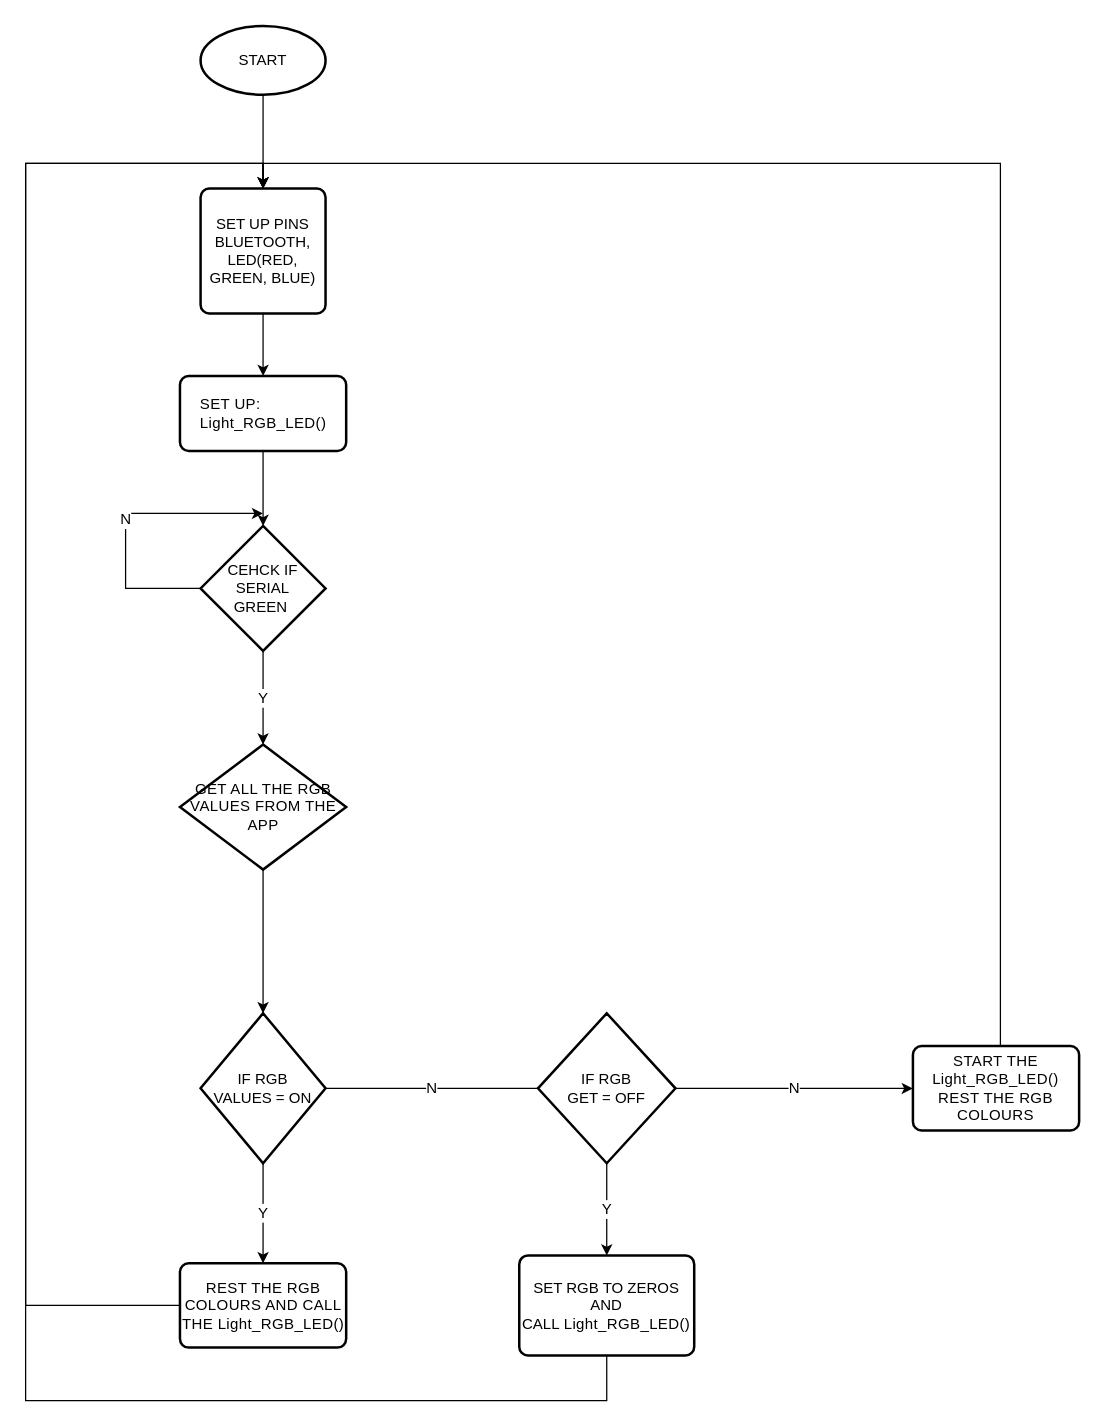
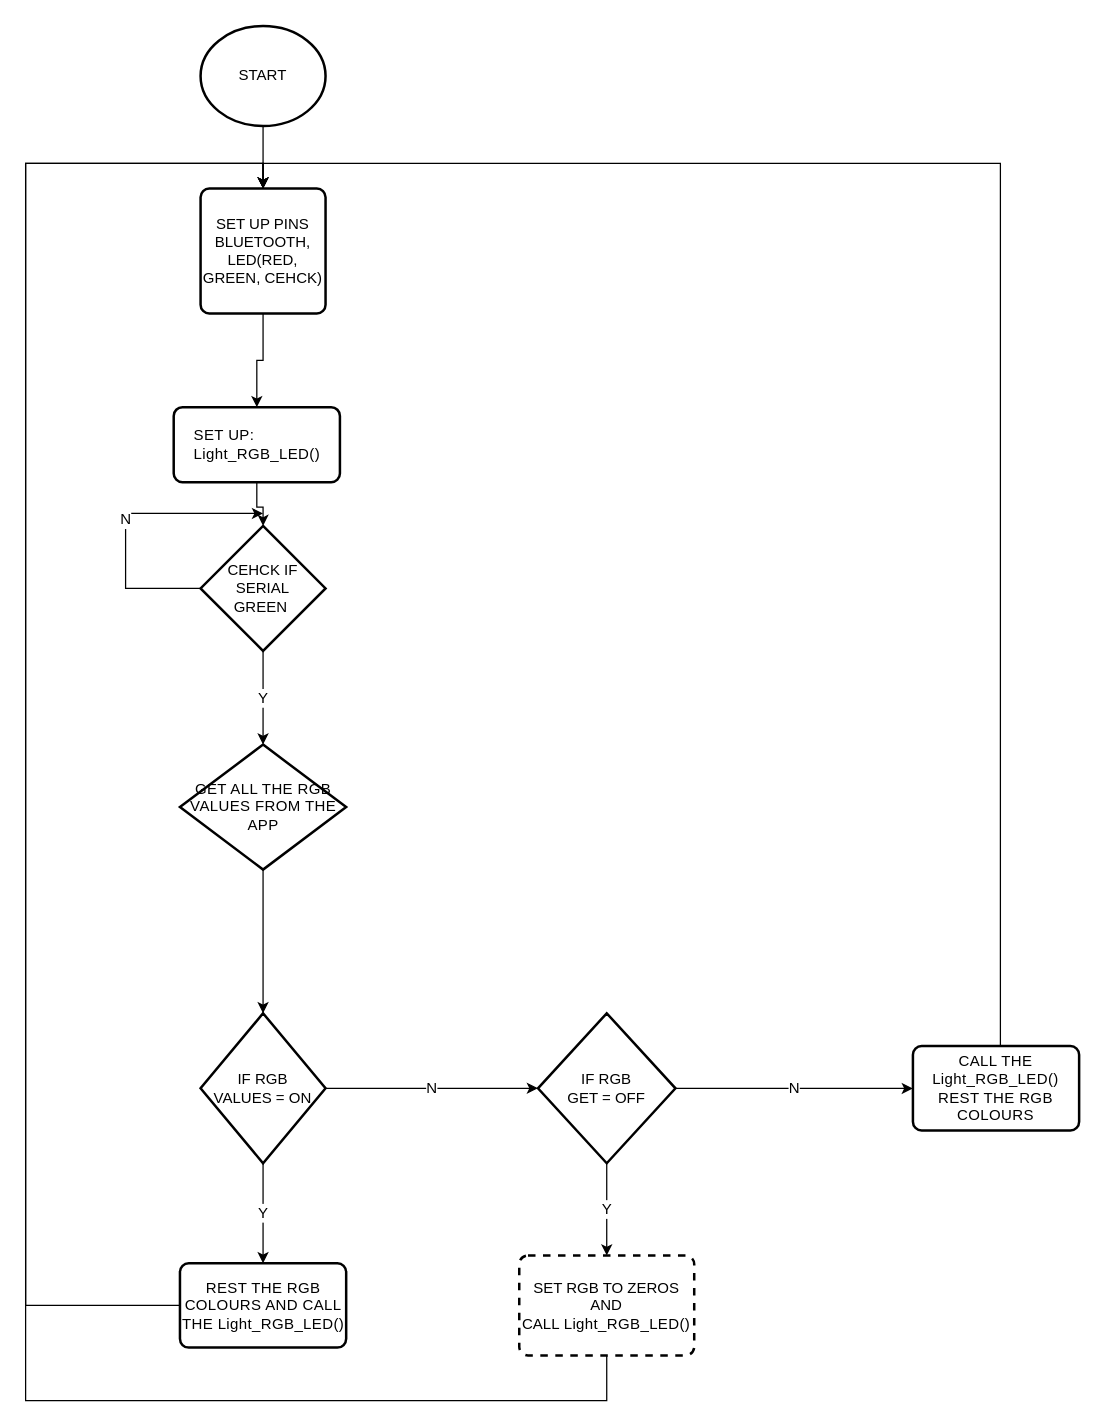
(263, 60) -> (263, 76)
(263, 251) -> (263, 251)
(263, 413) -> (257, 444)
(531, 1088) -> (528, 1088)
(996, 1088) -> (996, 1088)
(607, 1305) -> (607, 1305)
